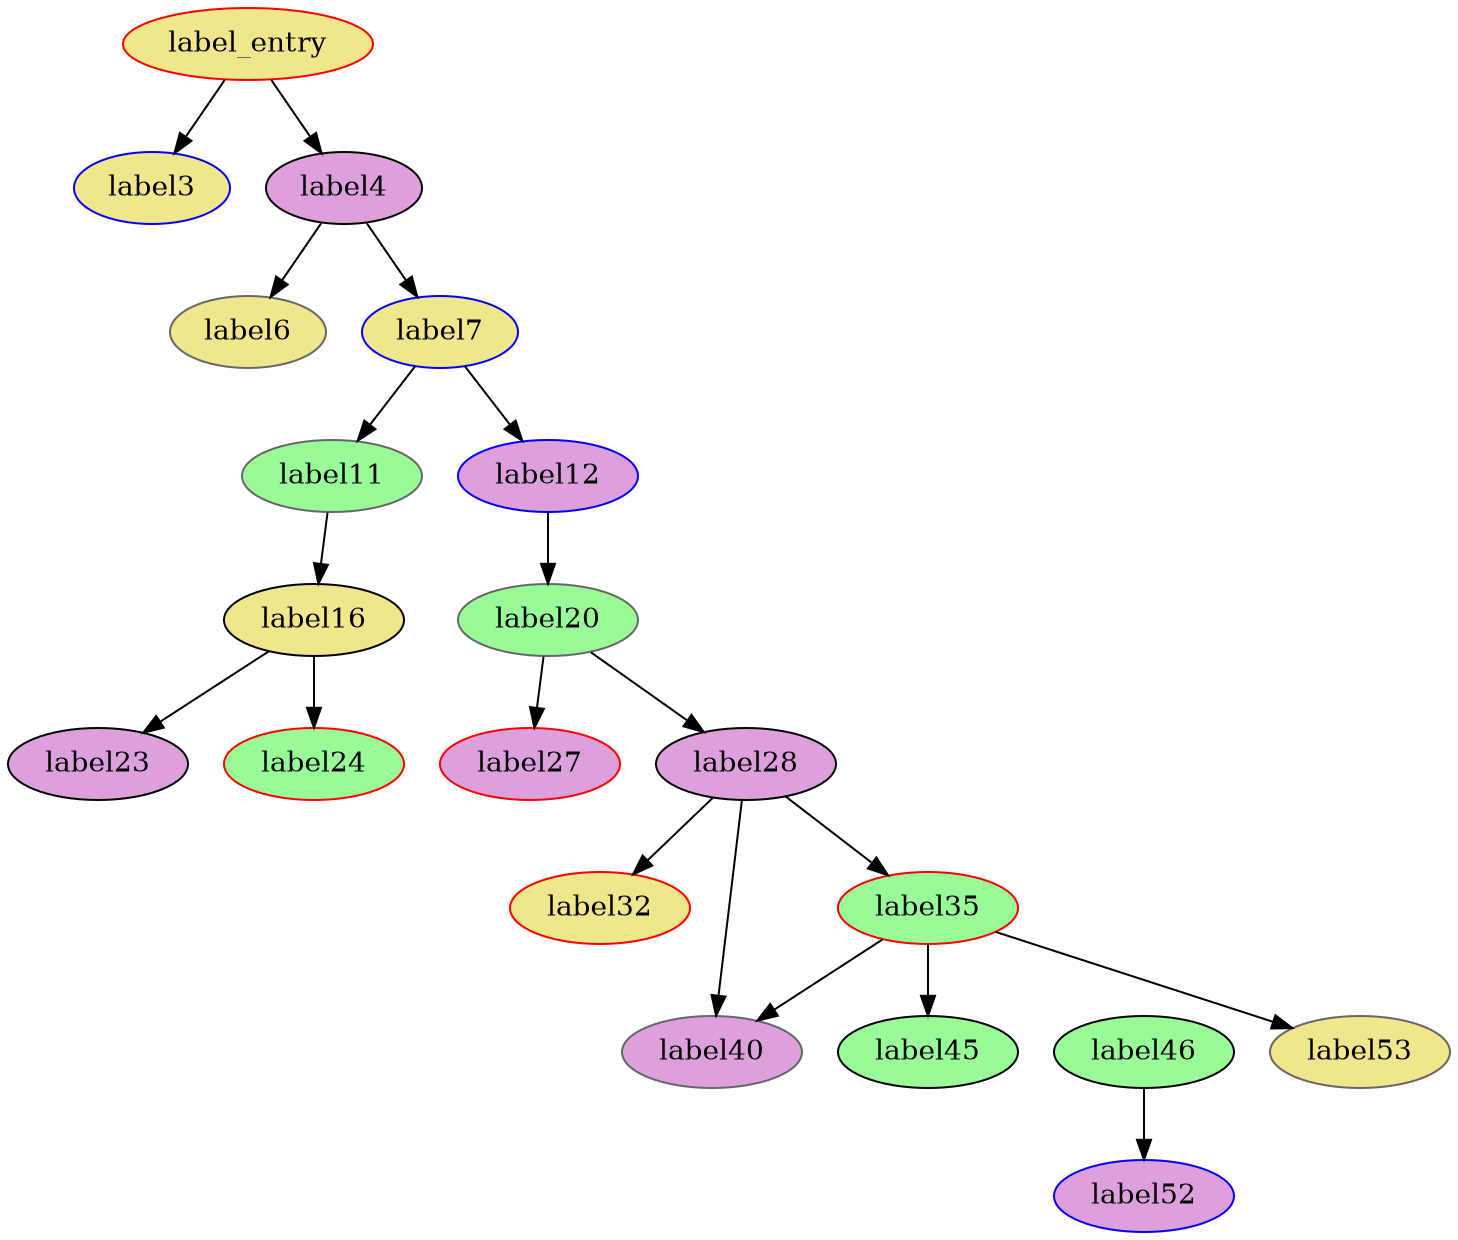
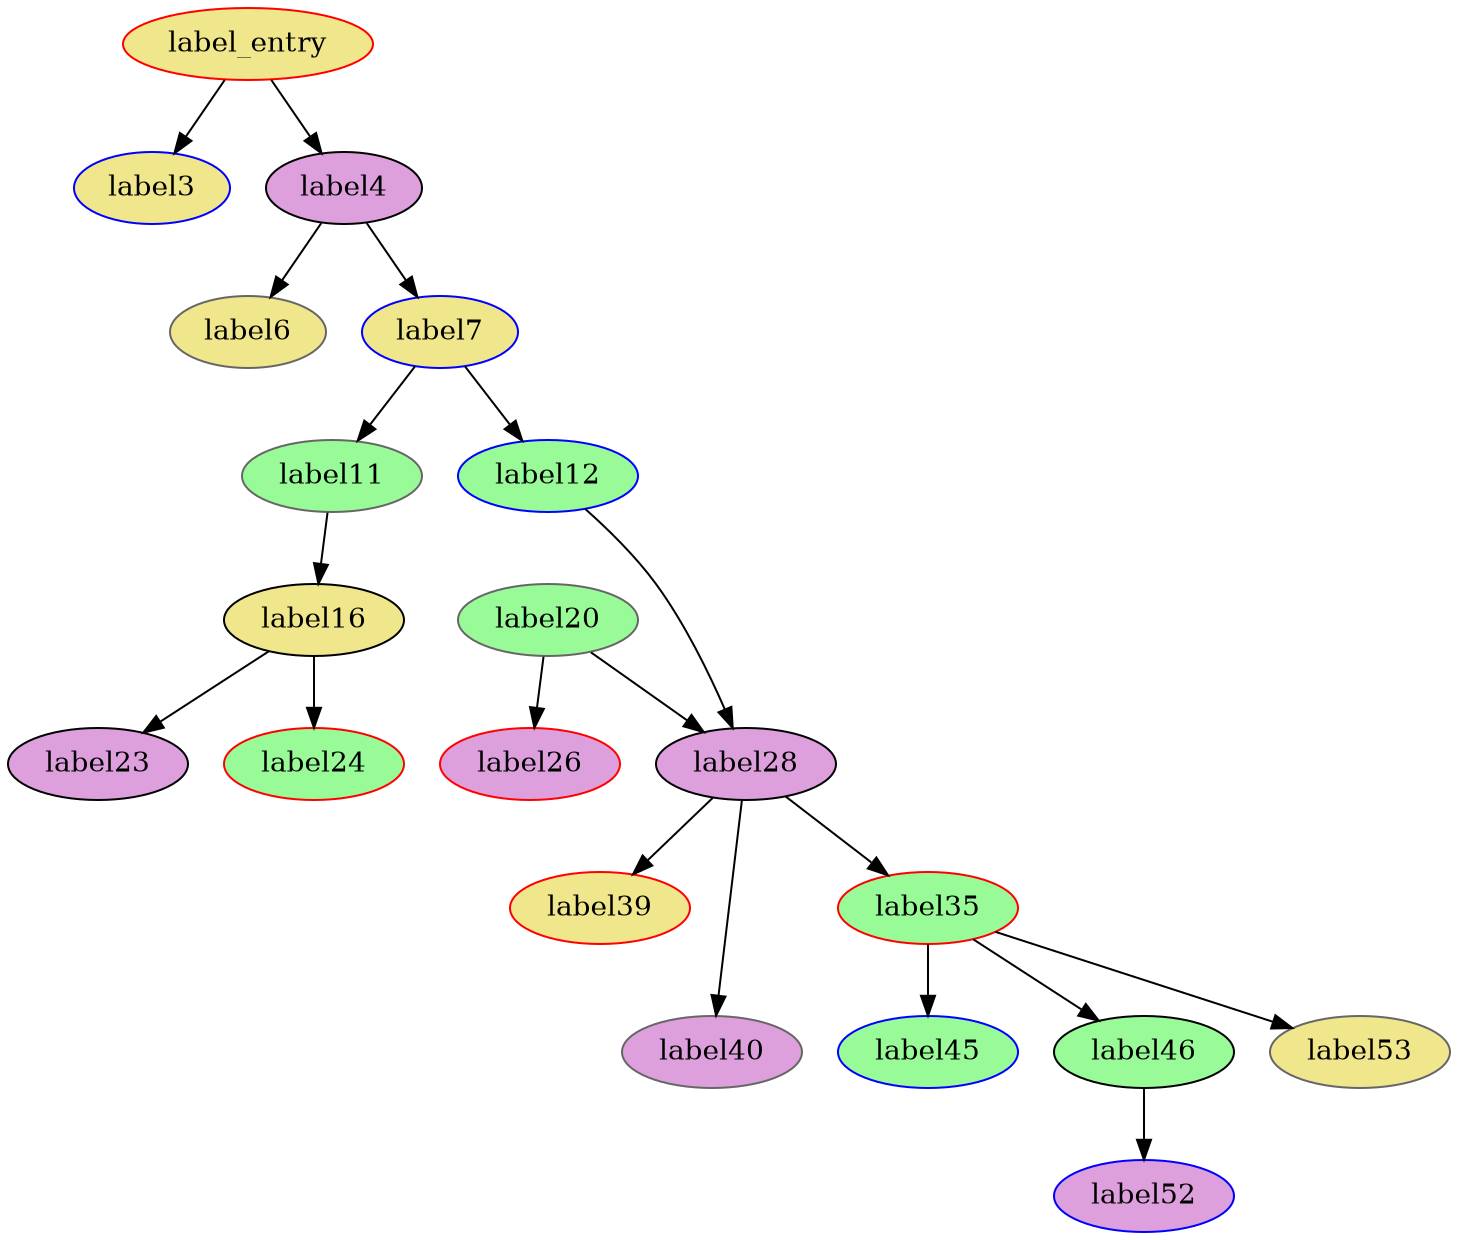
(548, 476) -> (548, 476)
(548, 538) -> (667, 600)
(530, 764) -> (530, 764)
(600, 908) -> (600, 908)
(829, 974) -> (1027, 974)
(928, 1052) -> (928, 1052)
